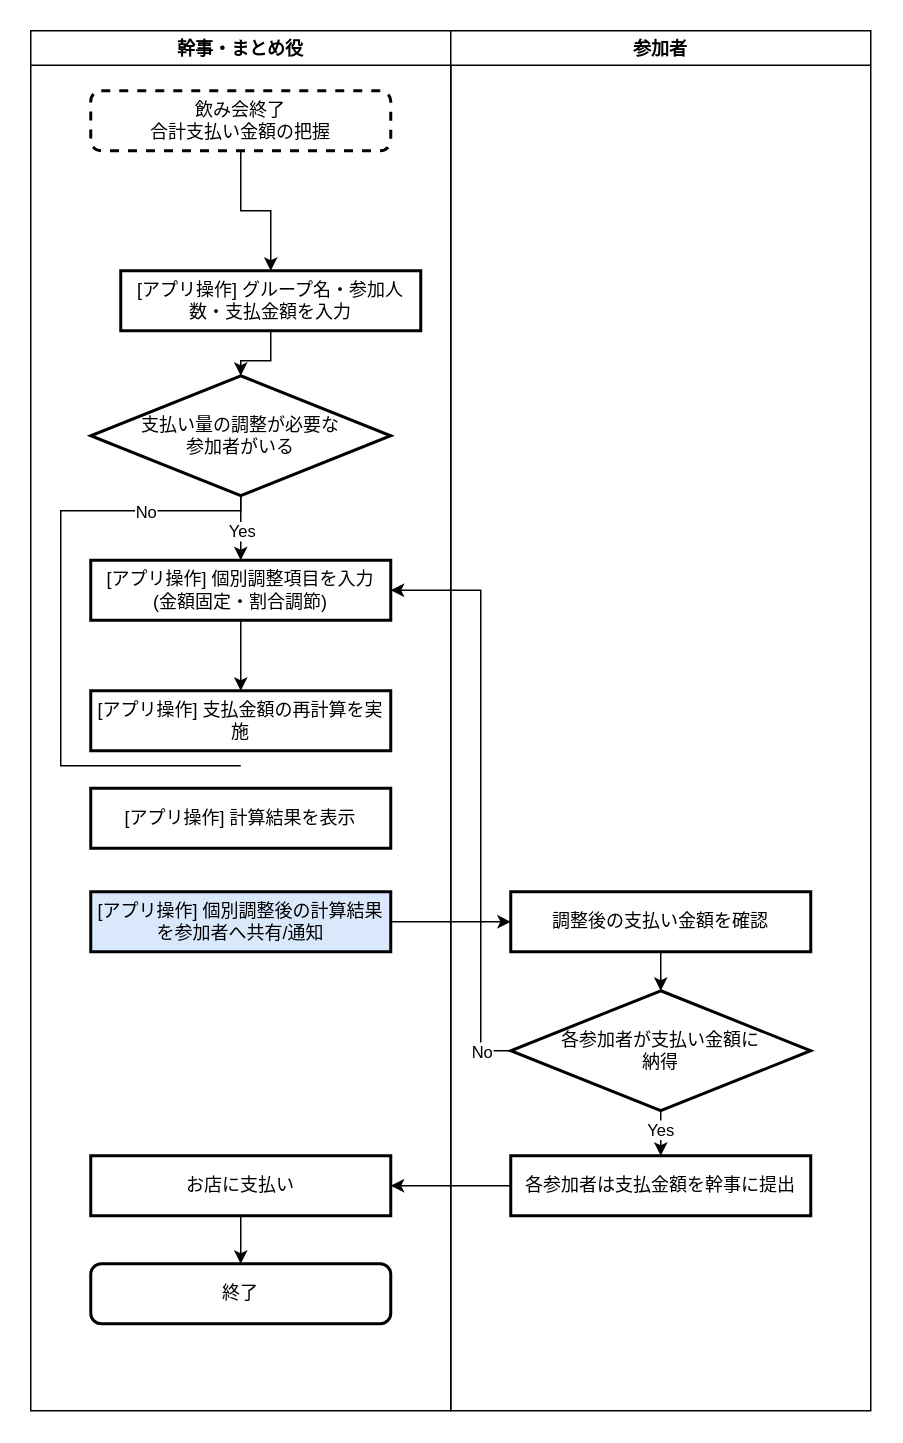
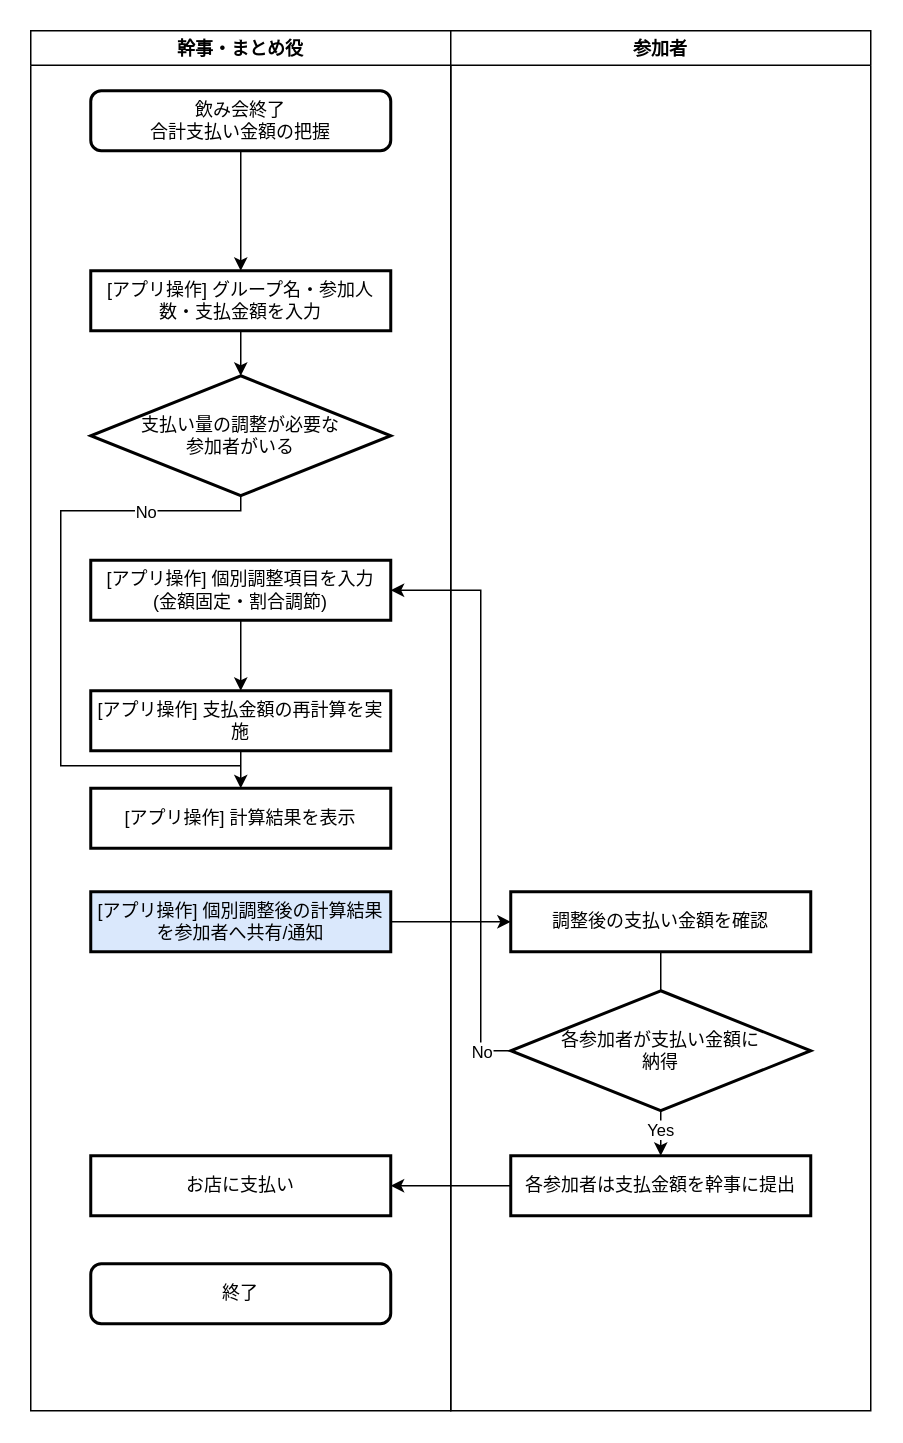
(241, 121) -> (241, 121)
(271, 301) -> (241, 301)
(241, 530) -> none
none -> (241, 775)
(661, 979) -> (661, 983)
(241, 1245) -> none
